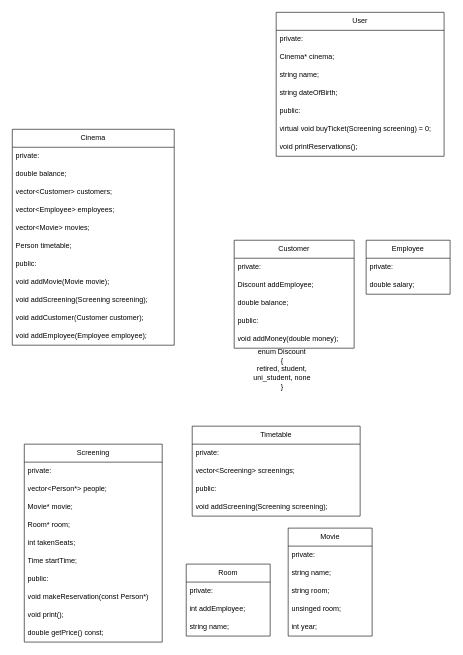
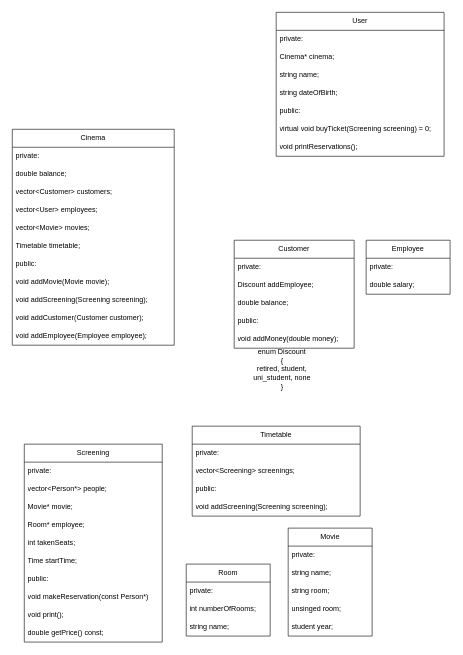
(67, 210) -> (59, 210)
(46, 246) -> (51, 246)
(48, 525) -> (55, 525)
(218, 609) -> (223, 609)
(307, 627) -> (316, 627)
